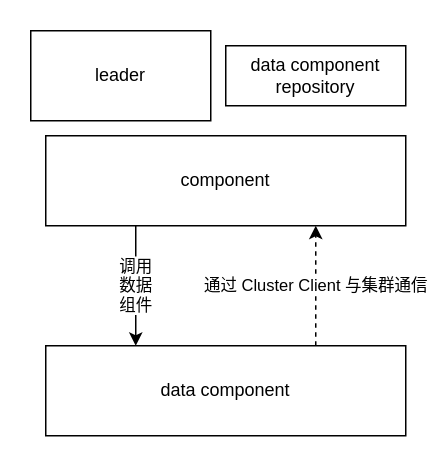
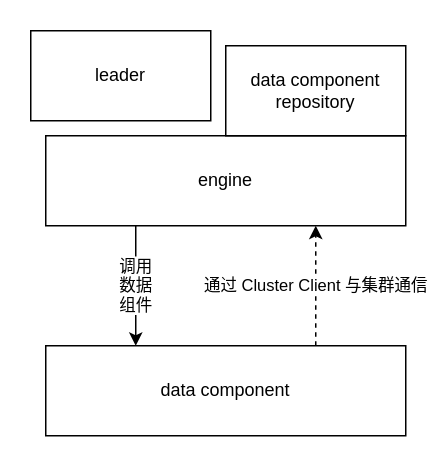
(316, 76) -> (316, 91)
(226, 181) -> (226, 181)
